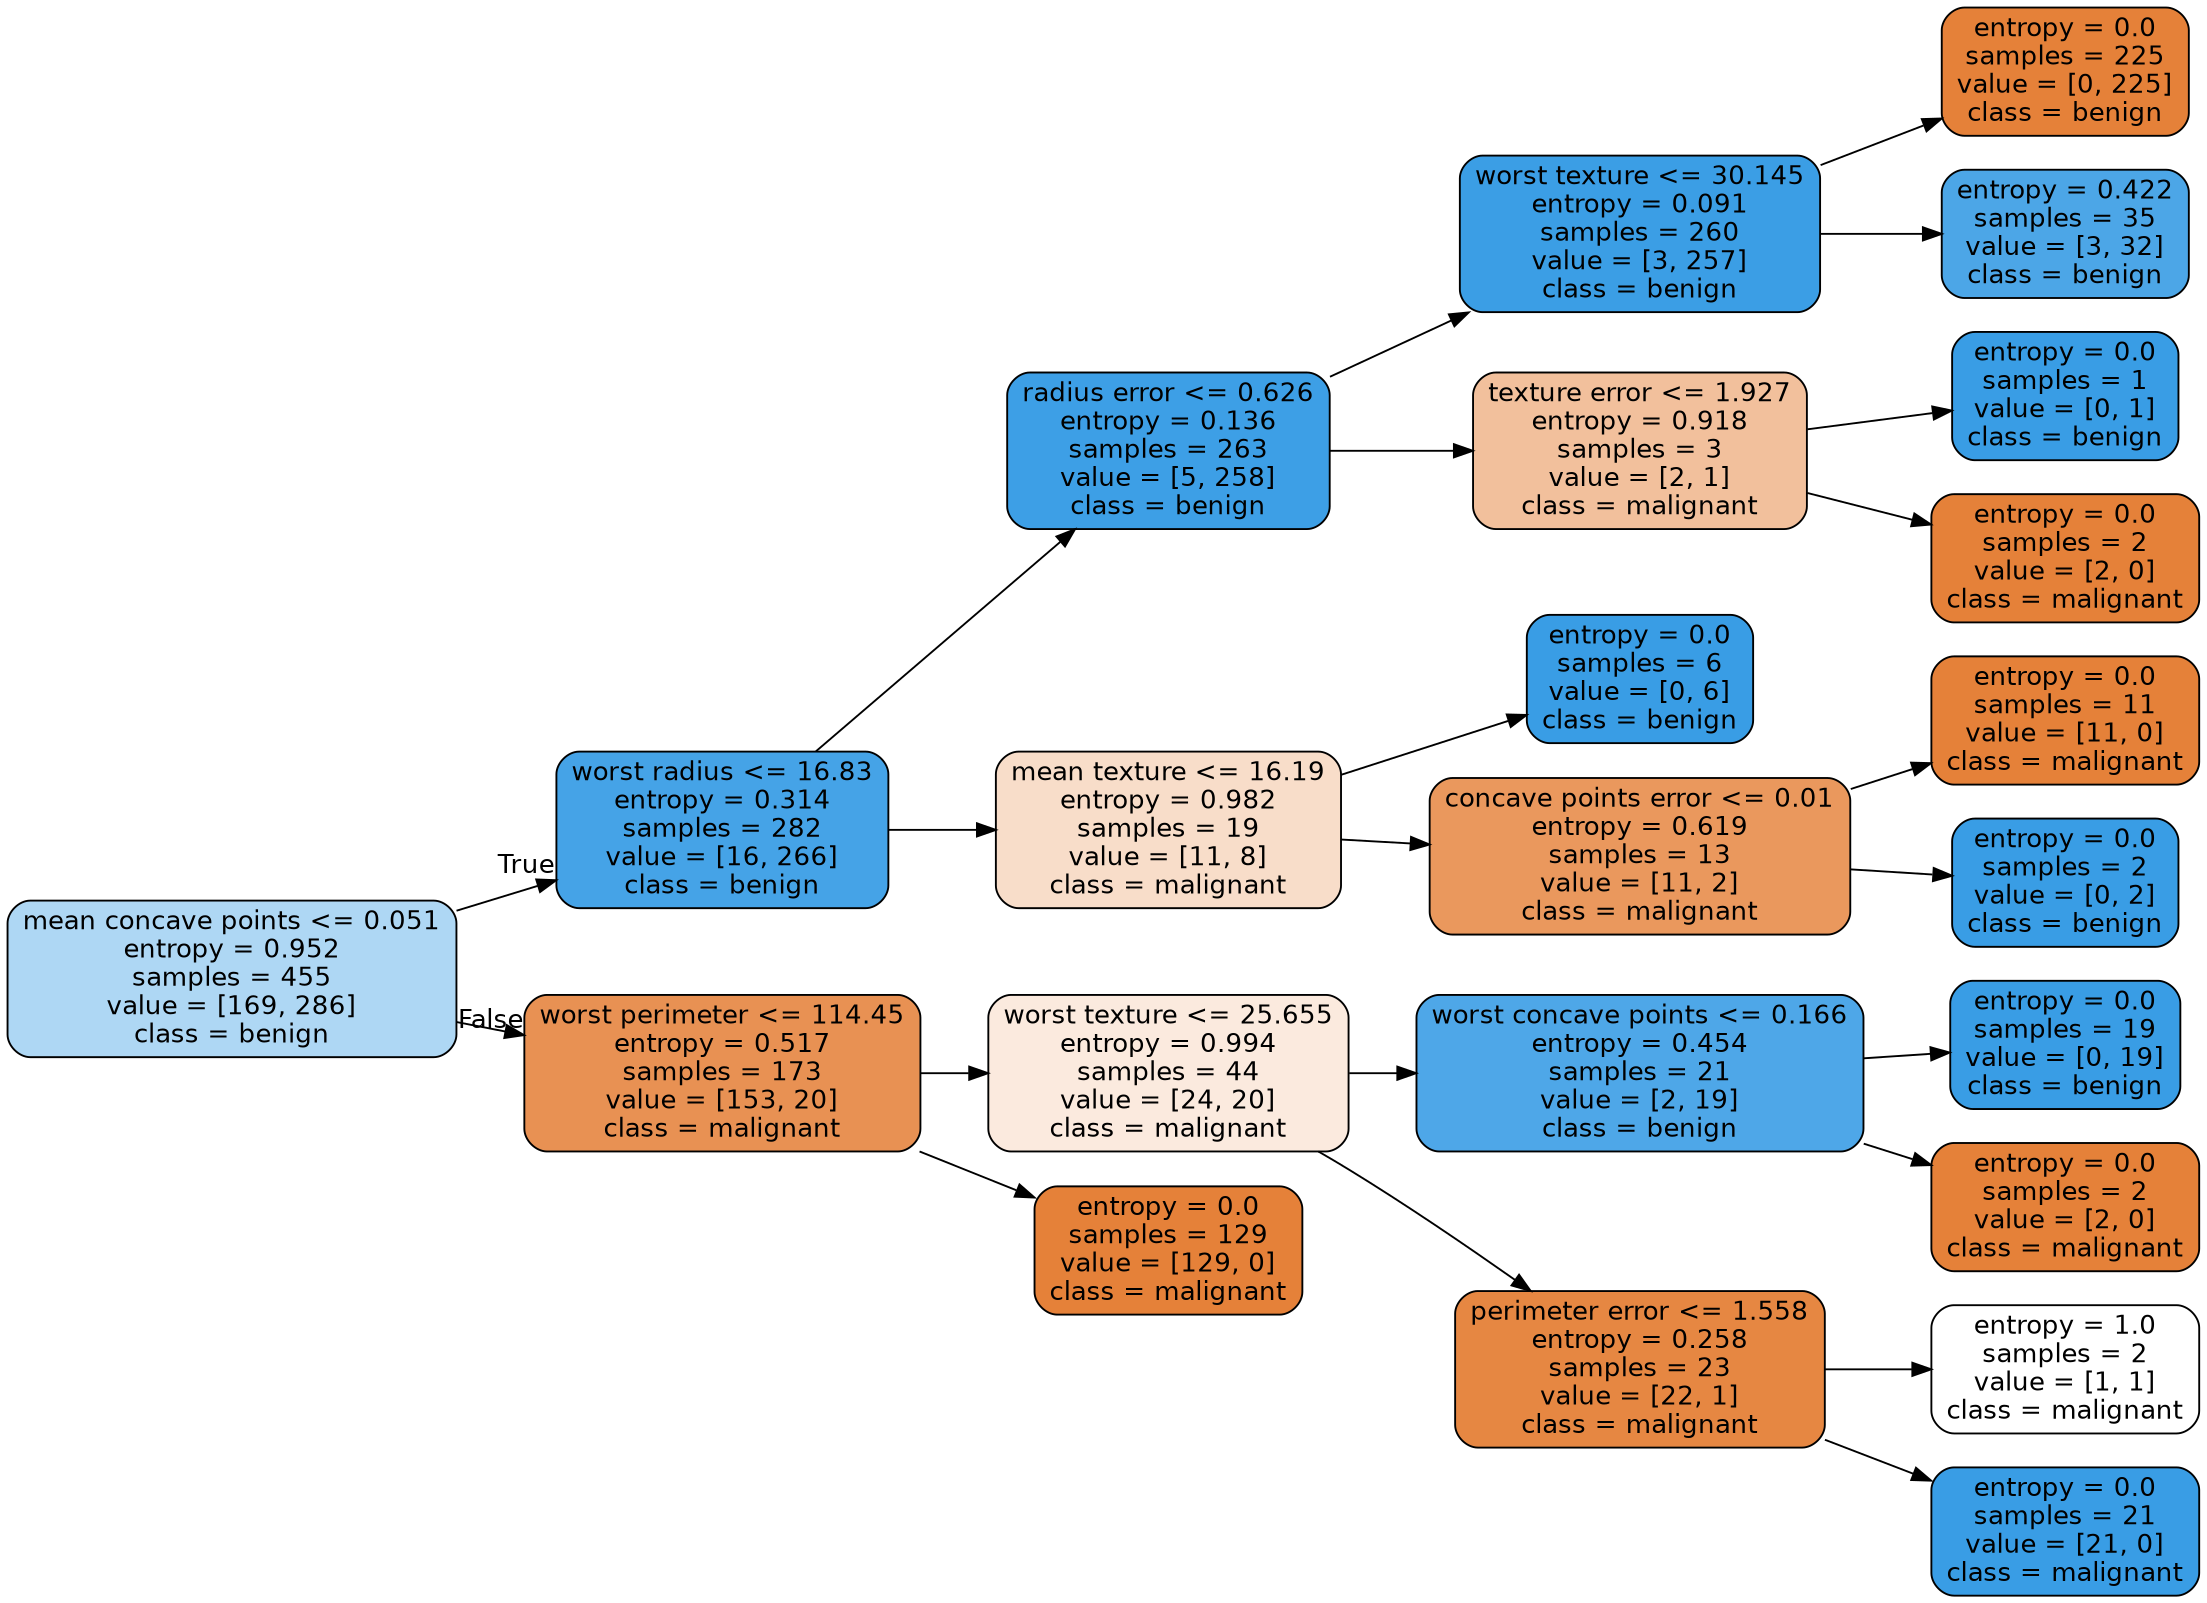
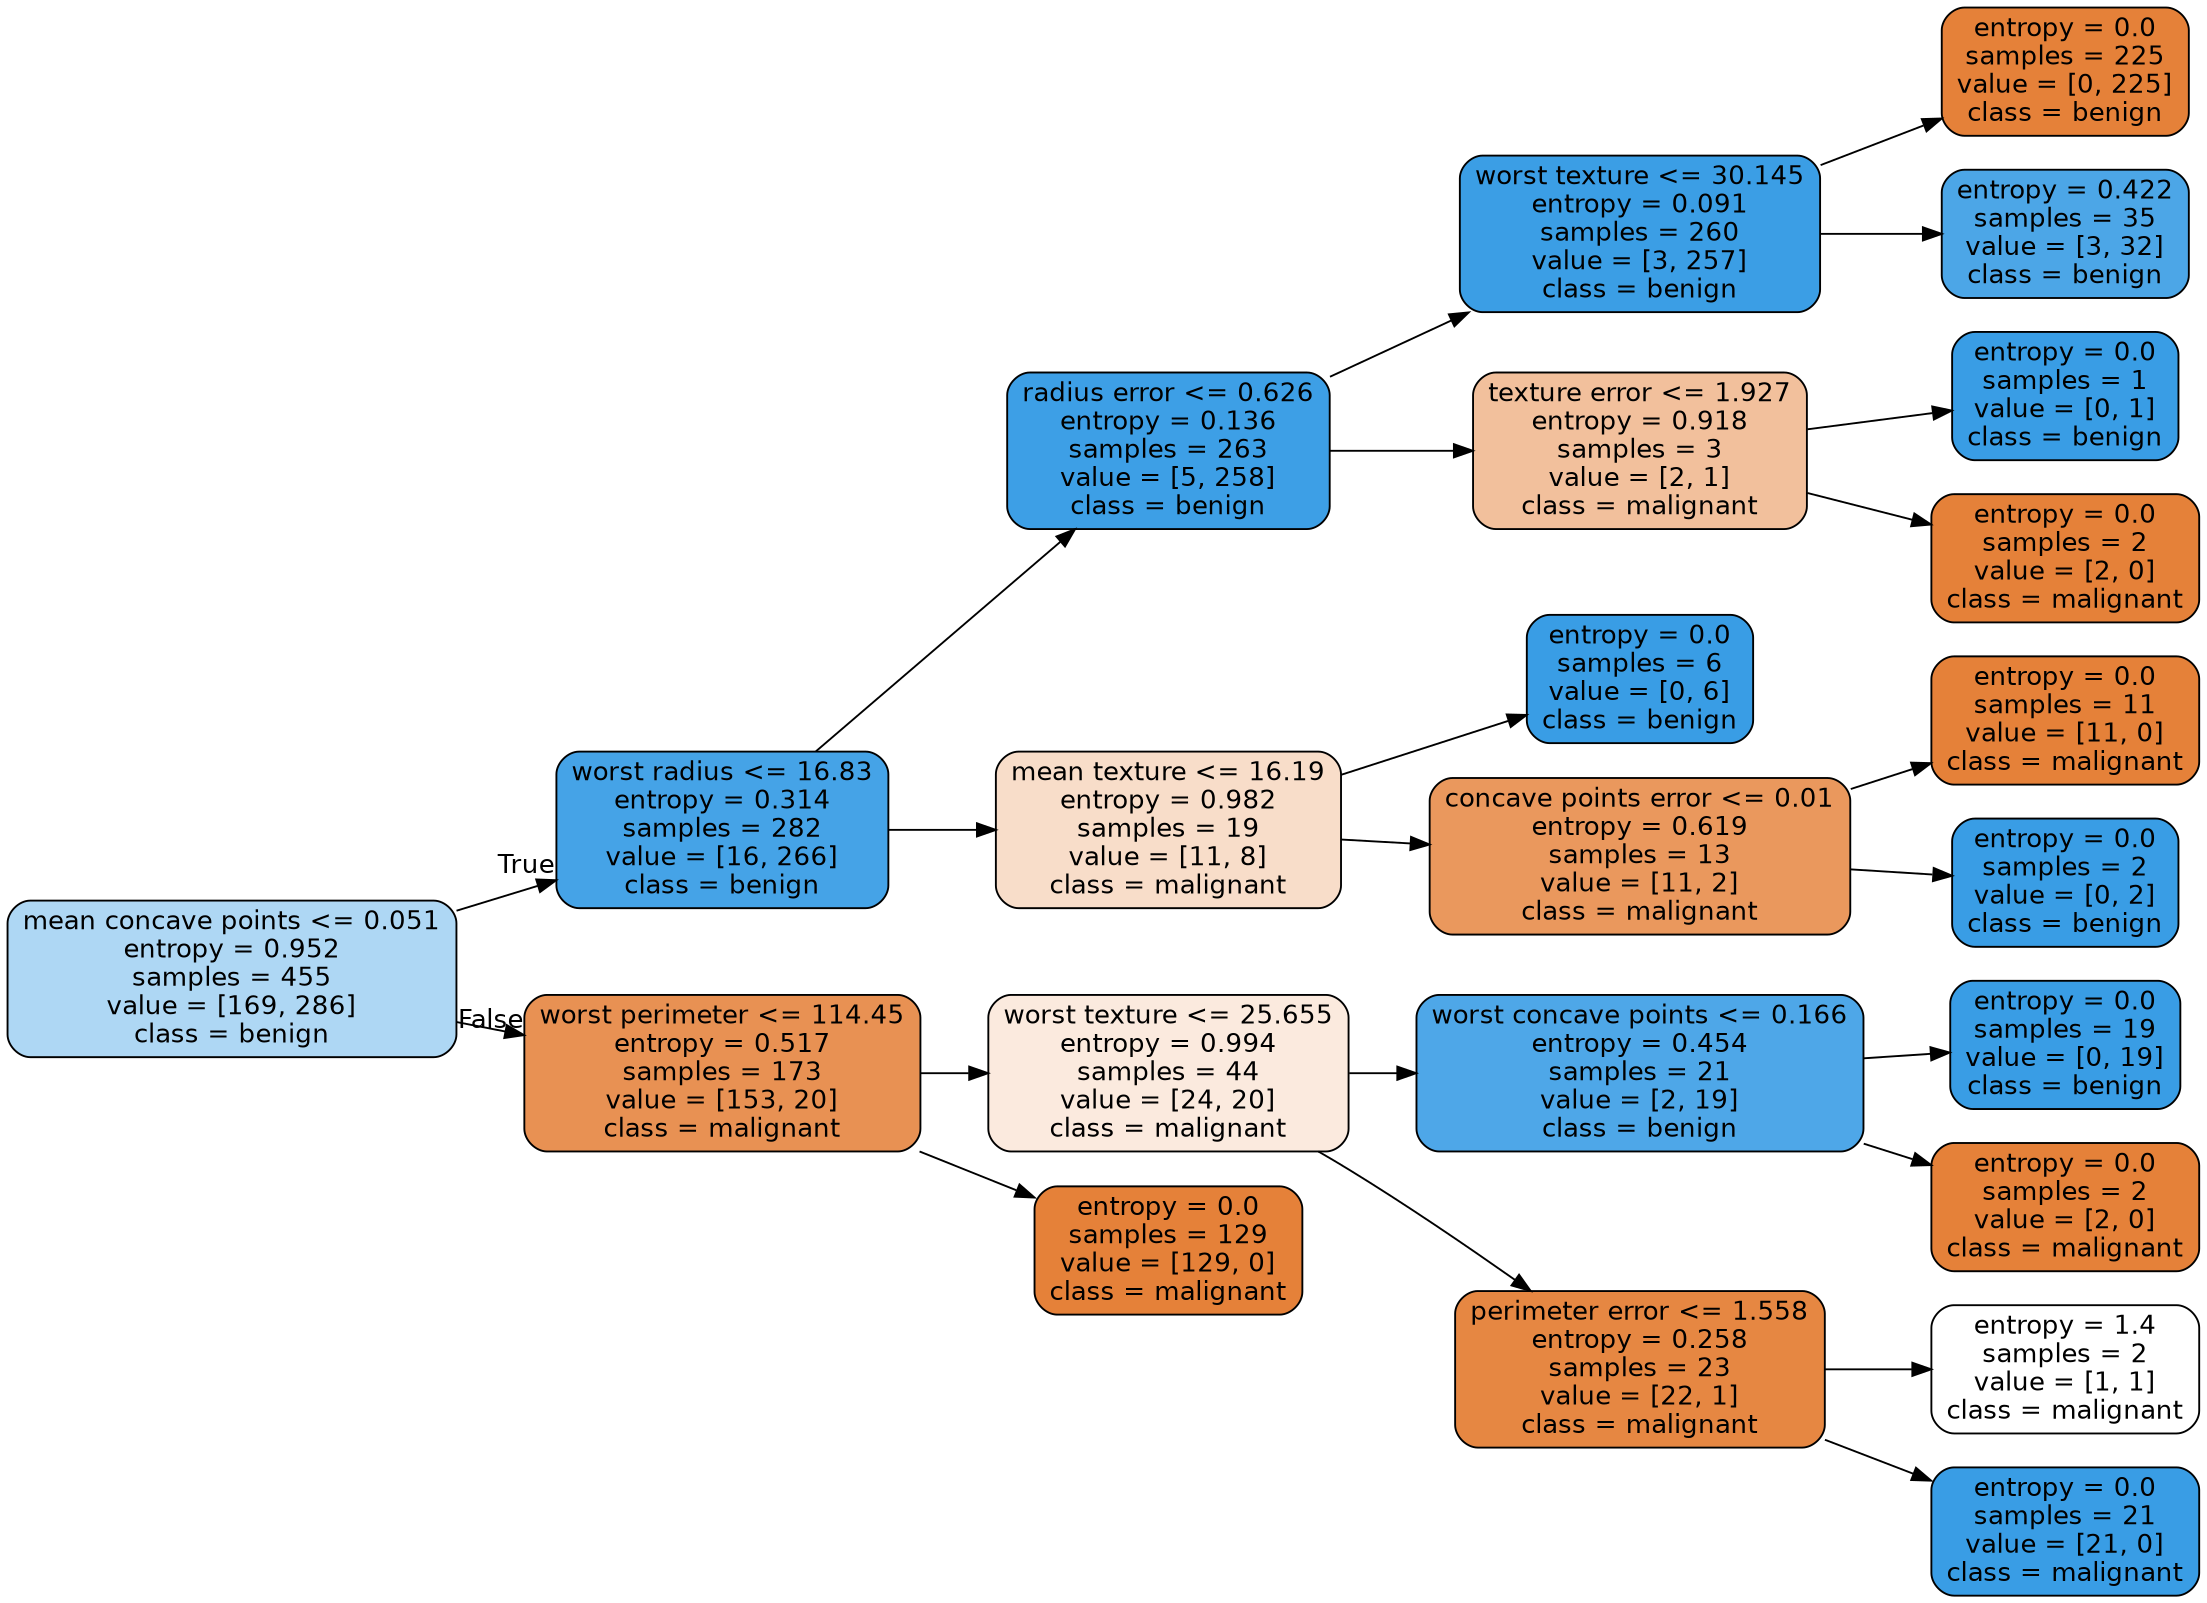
(2065, 1369) -> (2065, 1369)
